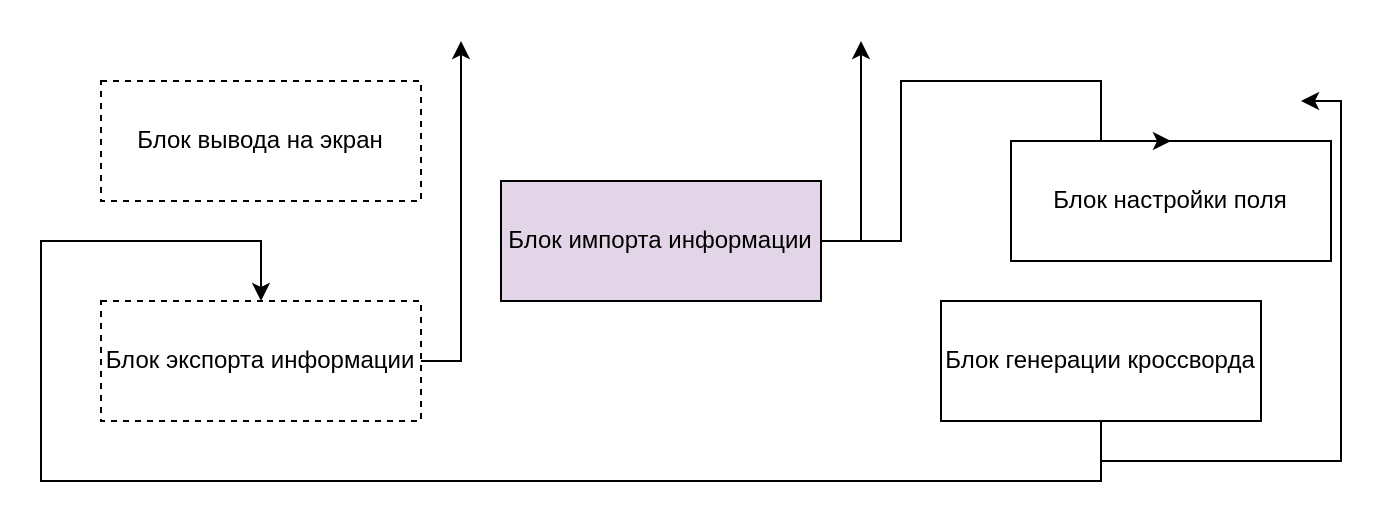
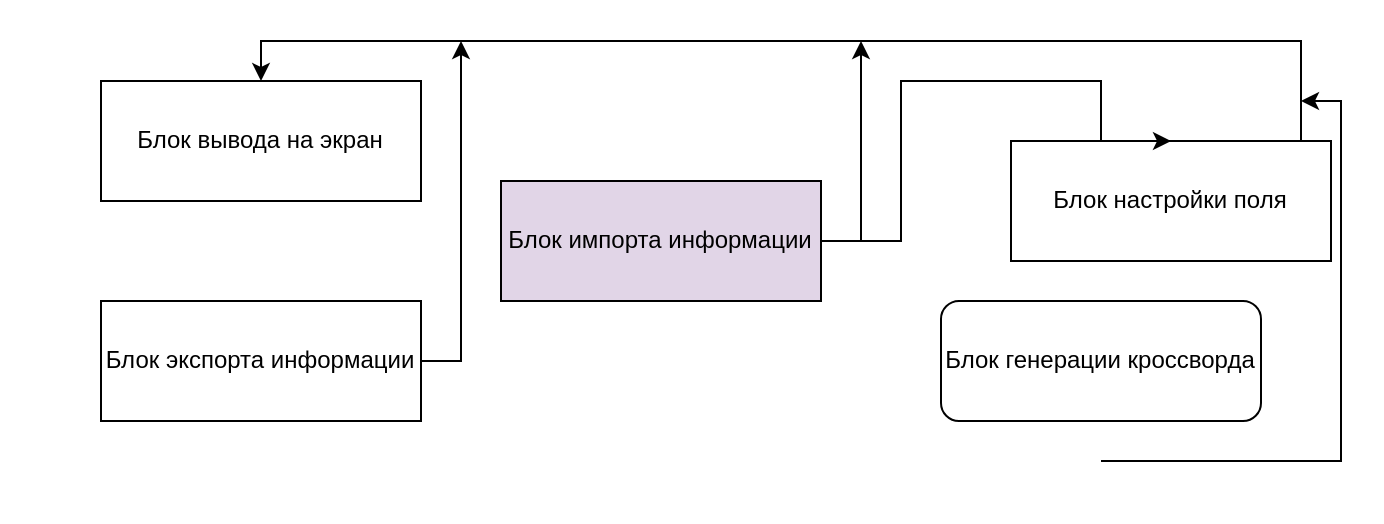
none -> (818, 41)
(261, 141) -> (261, 141)
(261, 361) -> (261, 361)
(1101, 361) -> (1101, 361)
(348, 481) -> none
